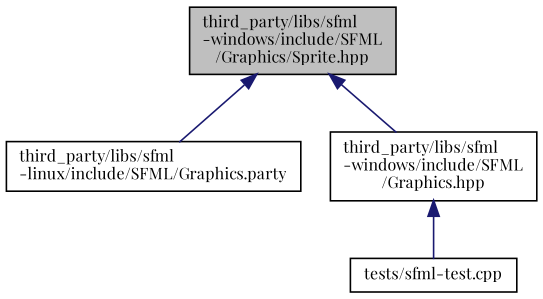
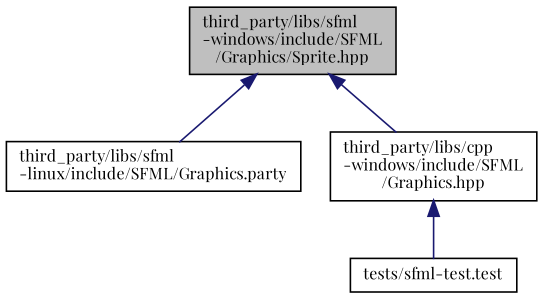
(434, 166) -> (434, 166)
(434, 275) -> (434, 275)
